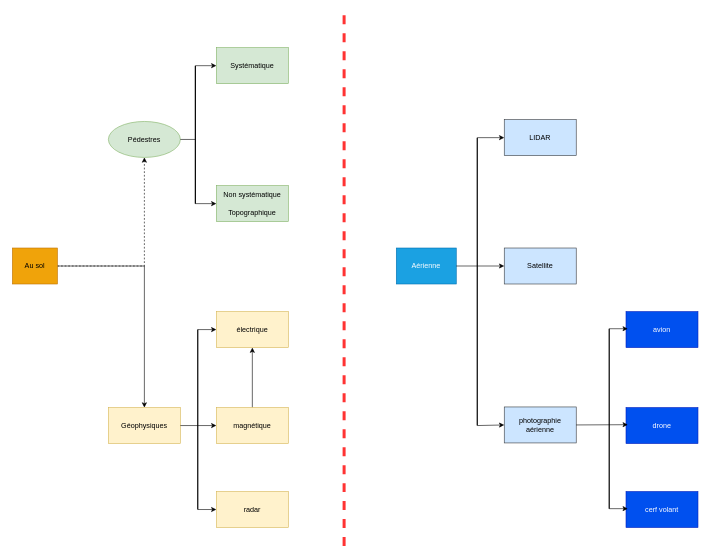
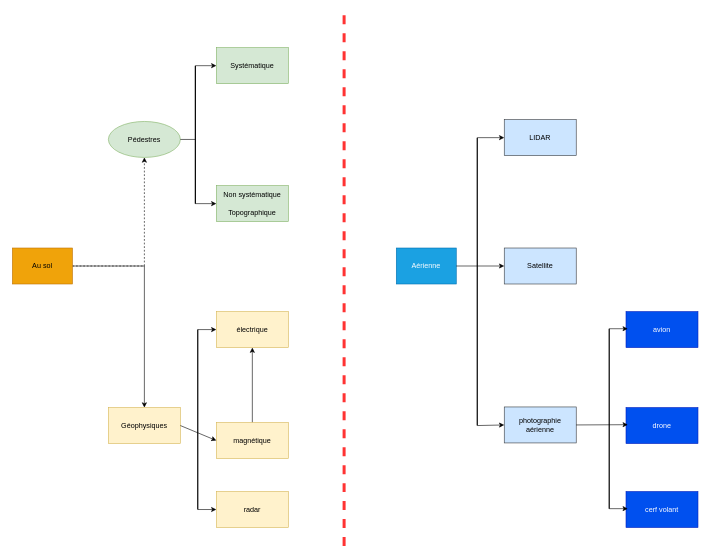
(35, 266) -> (42, 266)
(252, 426) -> (252, 441)
